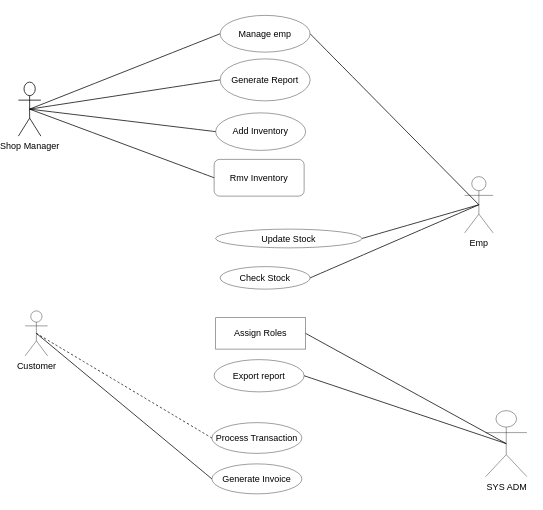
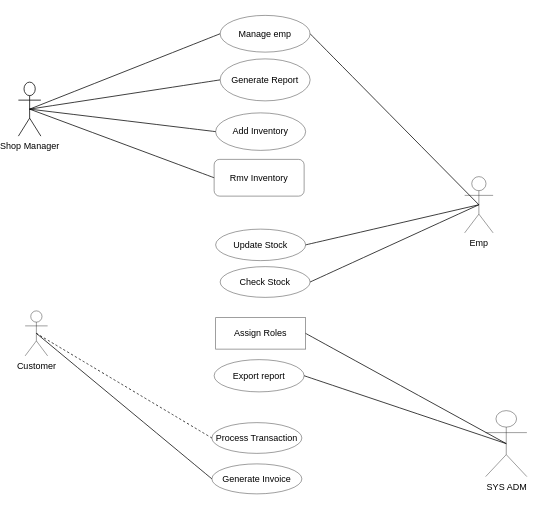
(289, 239) -> (261, 245)
(265, 278) -> (265, 282)
